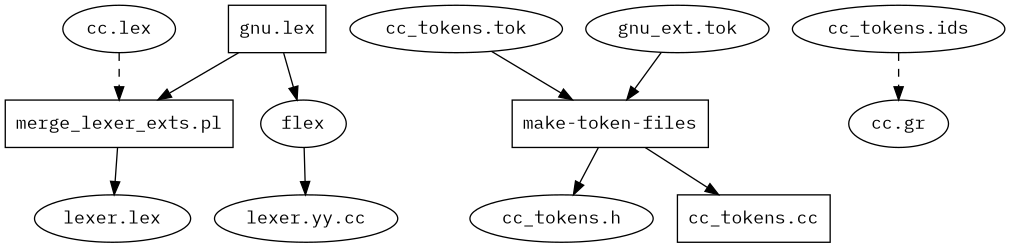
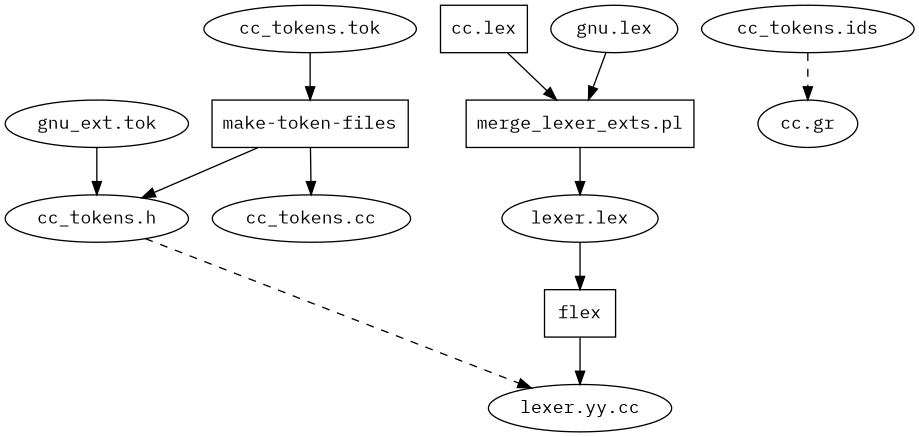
(119, 29) -> (484, 29)
(277, 29) -> (614, 29)
(119, 70) -> (527, 72)
(289, 70) -> (580, 260)
(648, 71) -> (97, 165)
(303, 124) -> (580, 313)
(754, 219) -> (311, 219)
none -> (332, 311)
